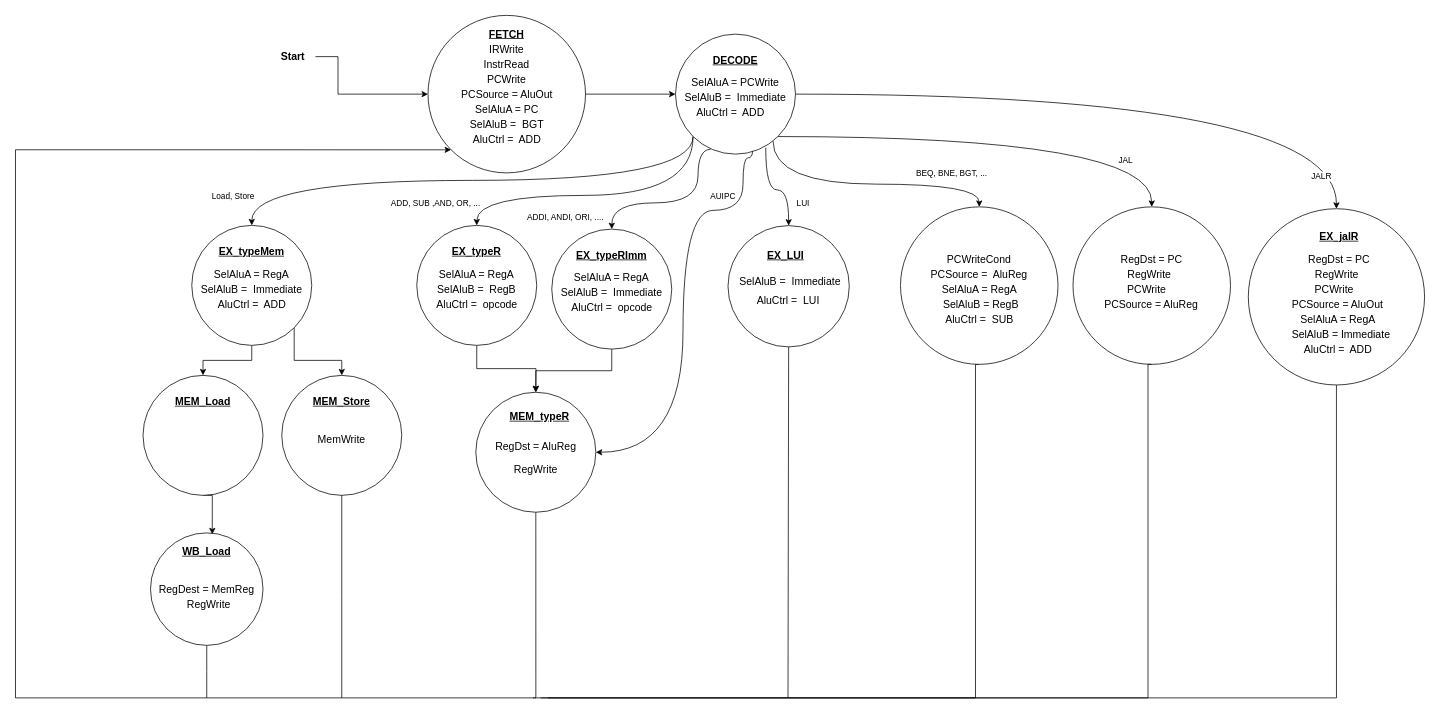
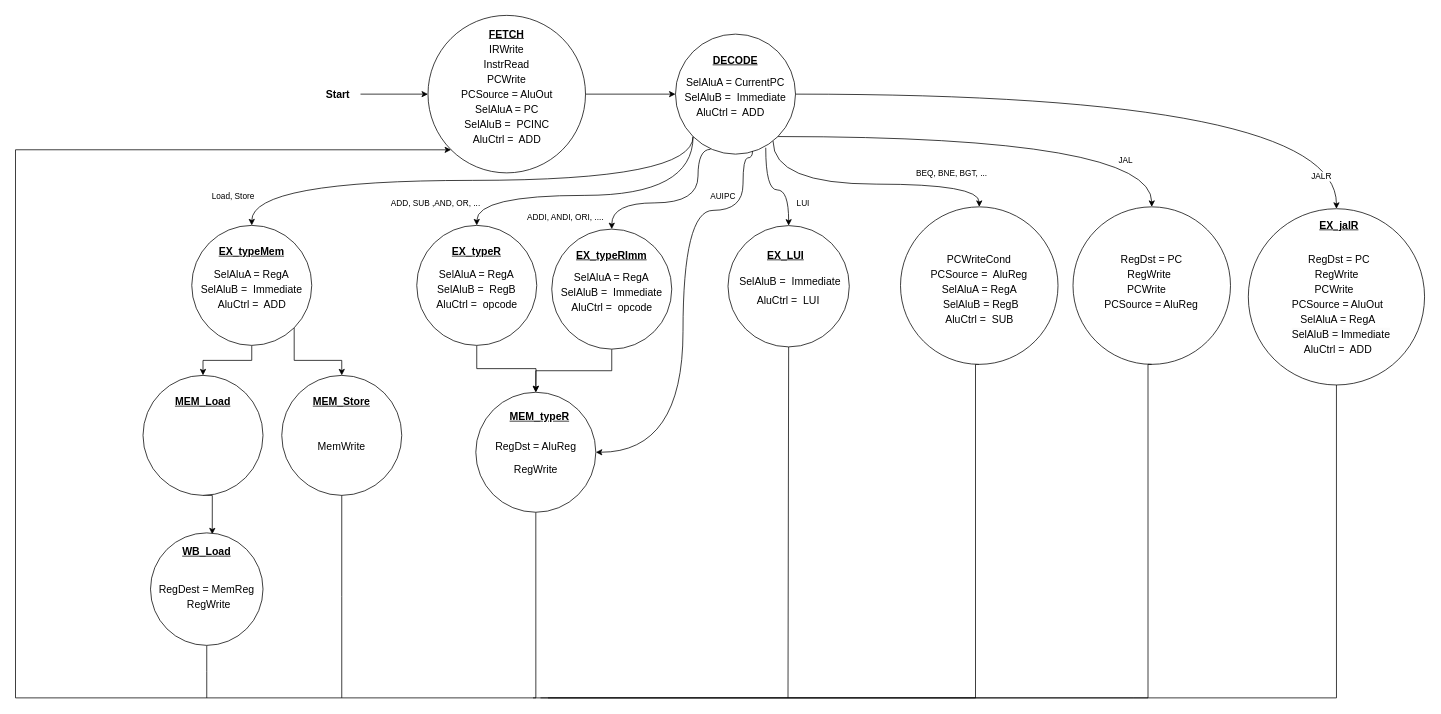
(293, 57) -> (338, 94)
(735, 83) -> (735, 83)
(507, 124) -> (507, 124)
(1339, 237) -> (1339, 226)
(342, 439) -> (342, 447)
